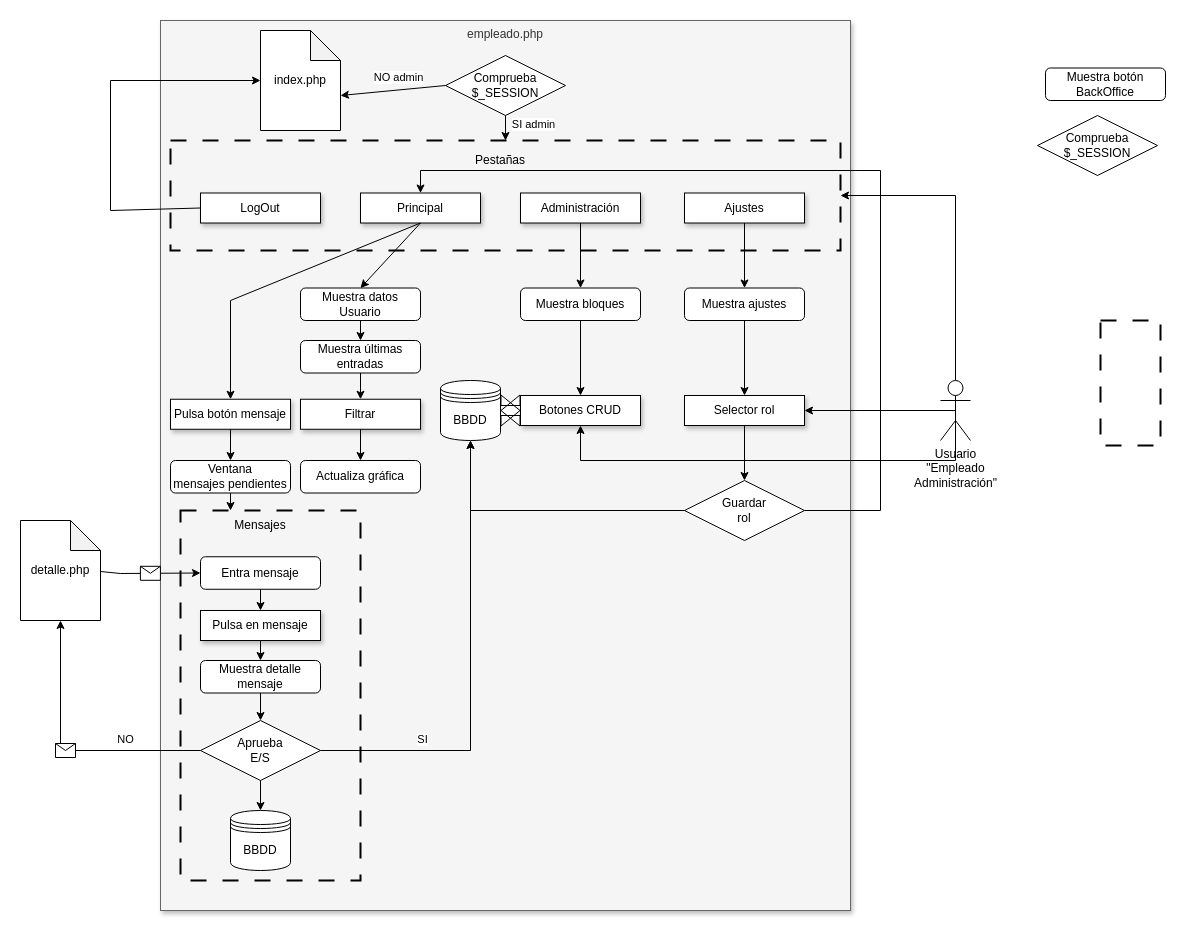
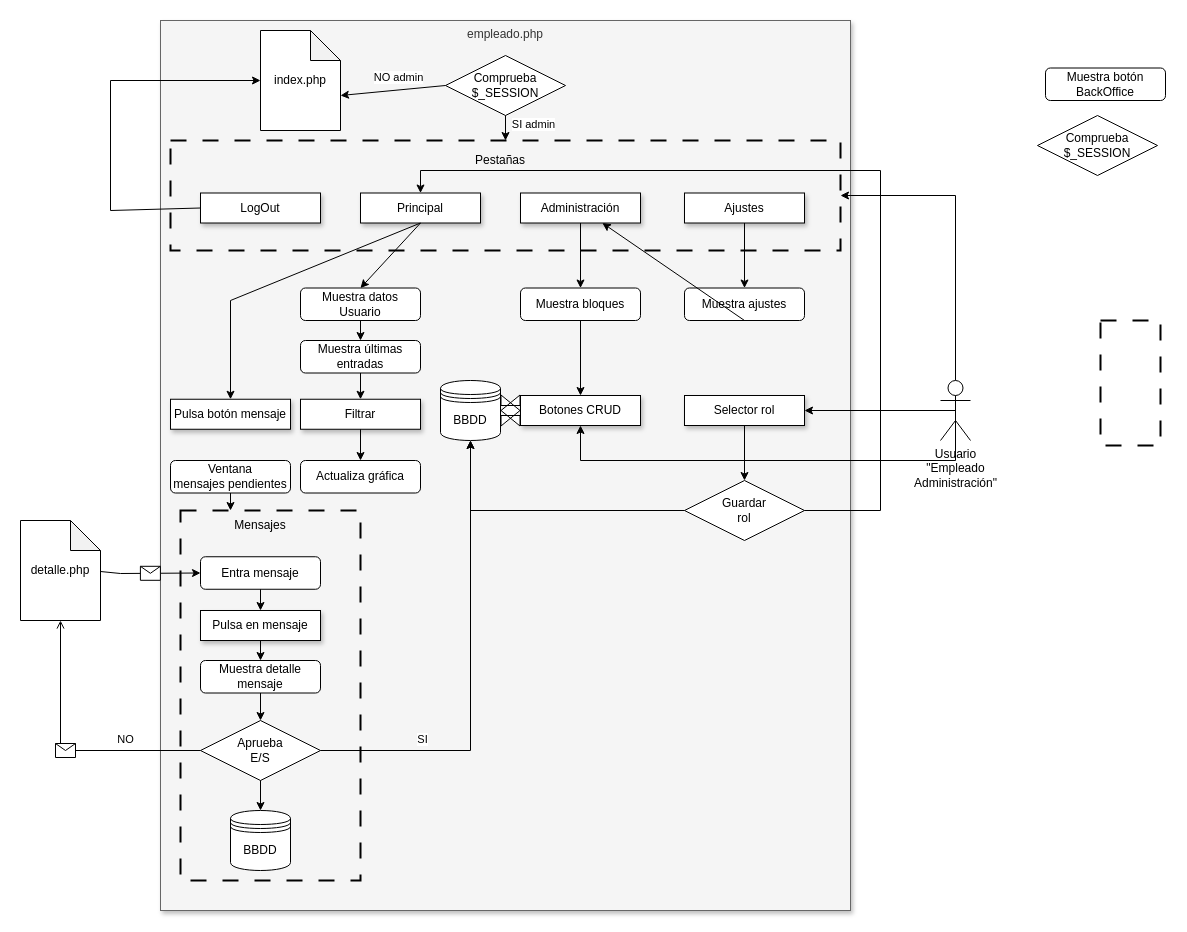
(745, 355) -> (676, 274)
(231, 442) -> none
(61, 628) -> (61, 626)
